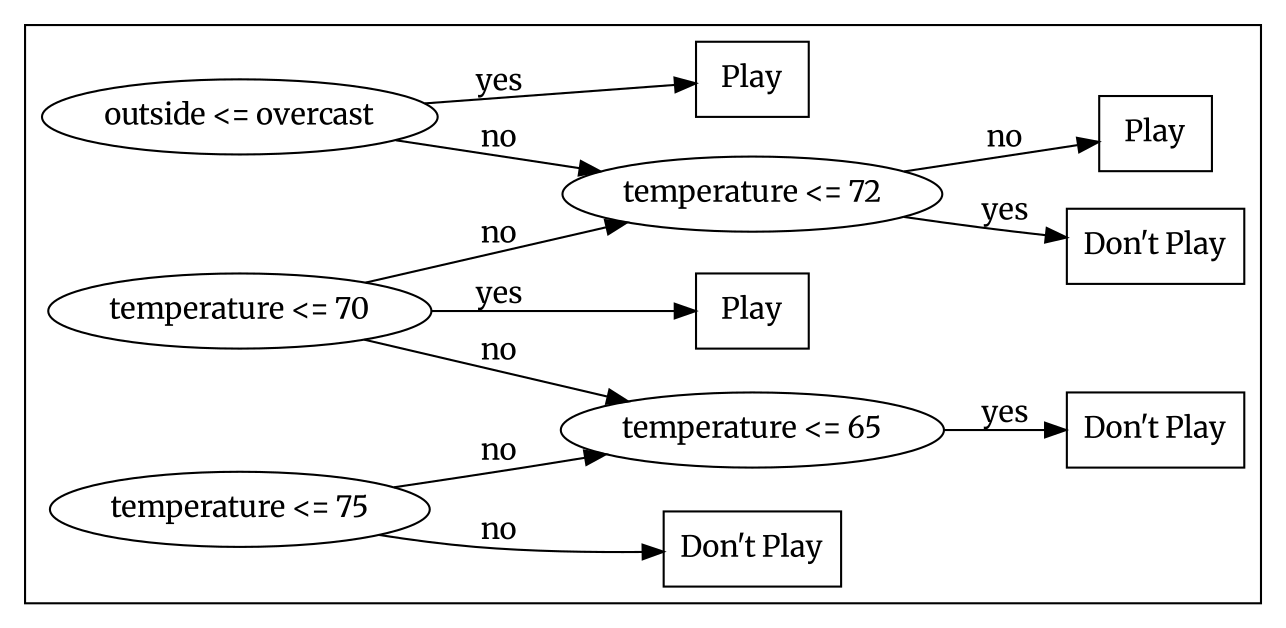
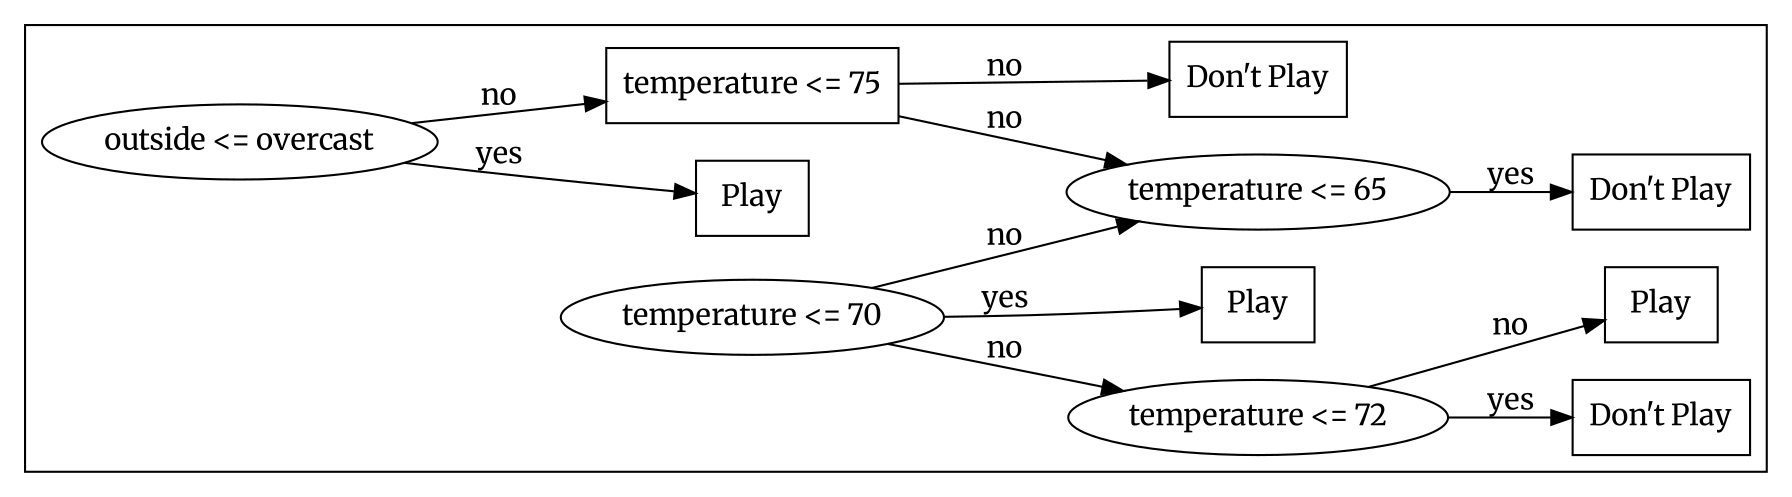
(488, 154) -> (498, 114)
(240, 509) -> (752, 86)
